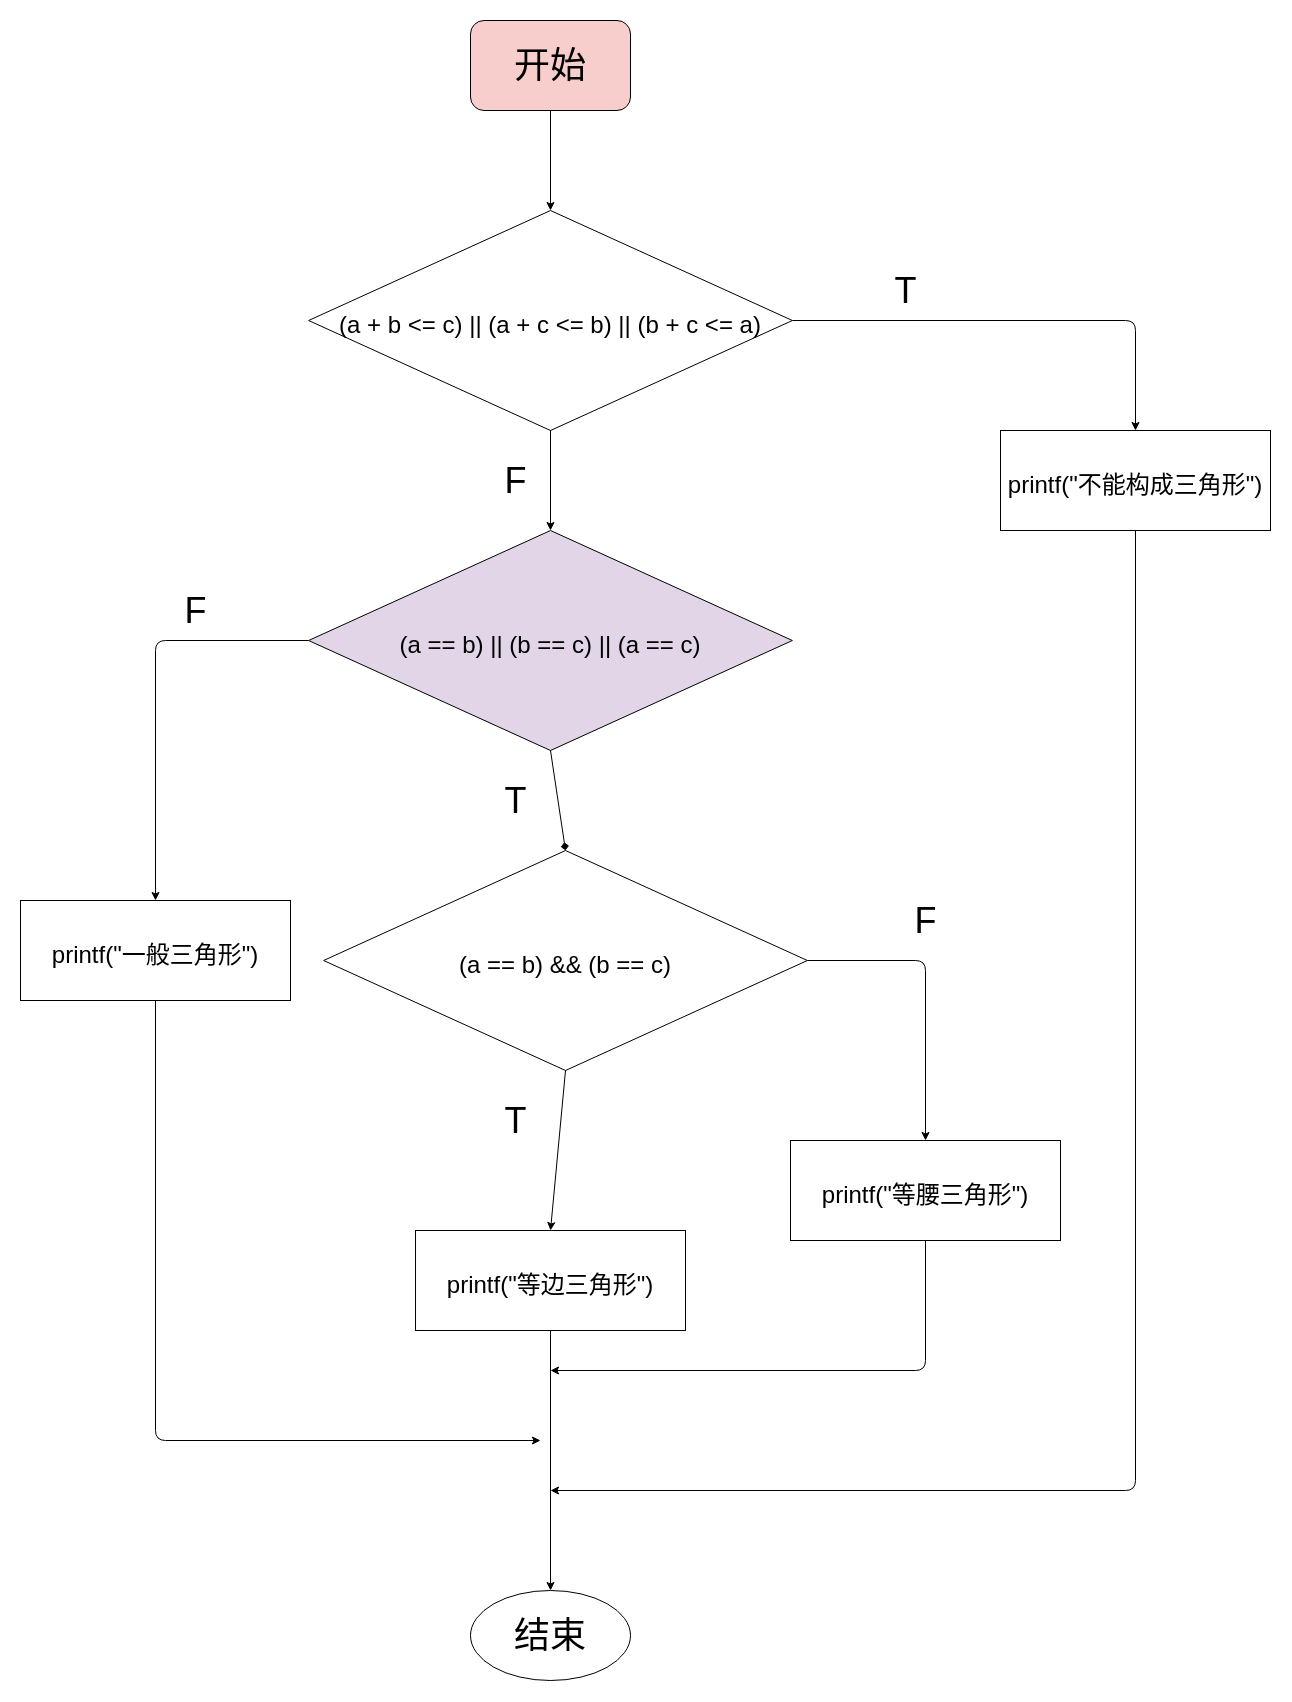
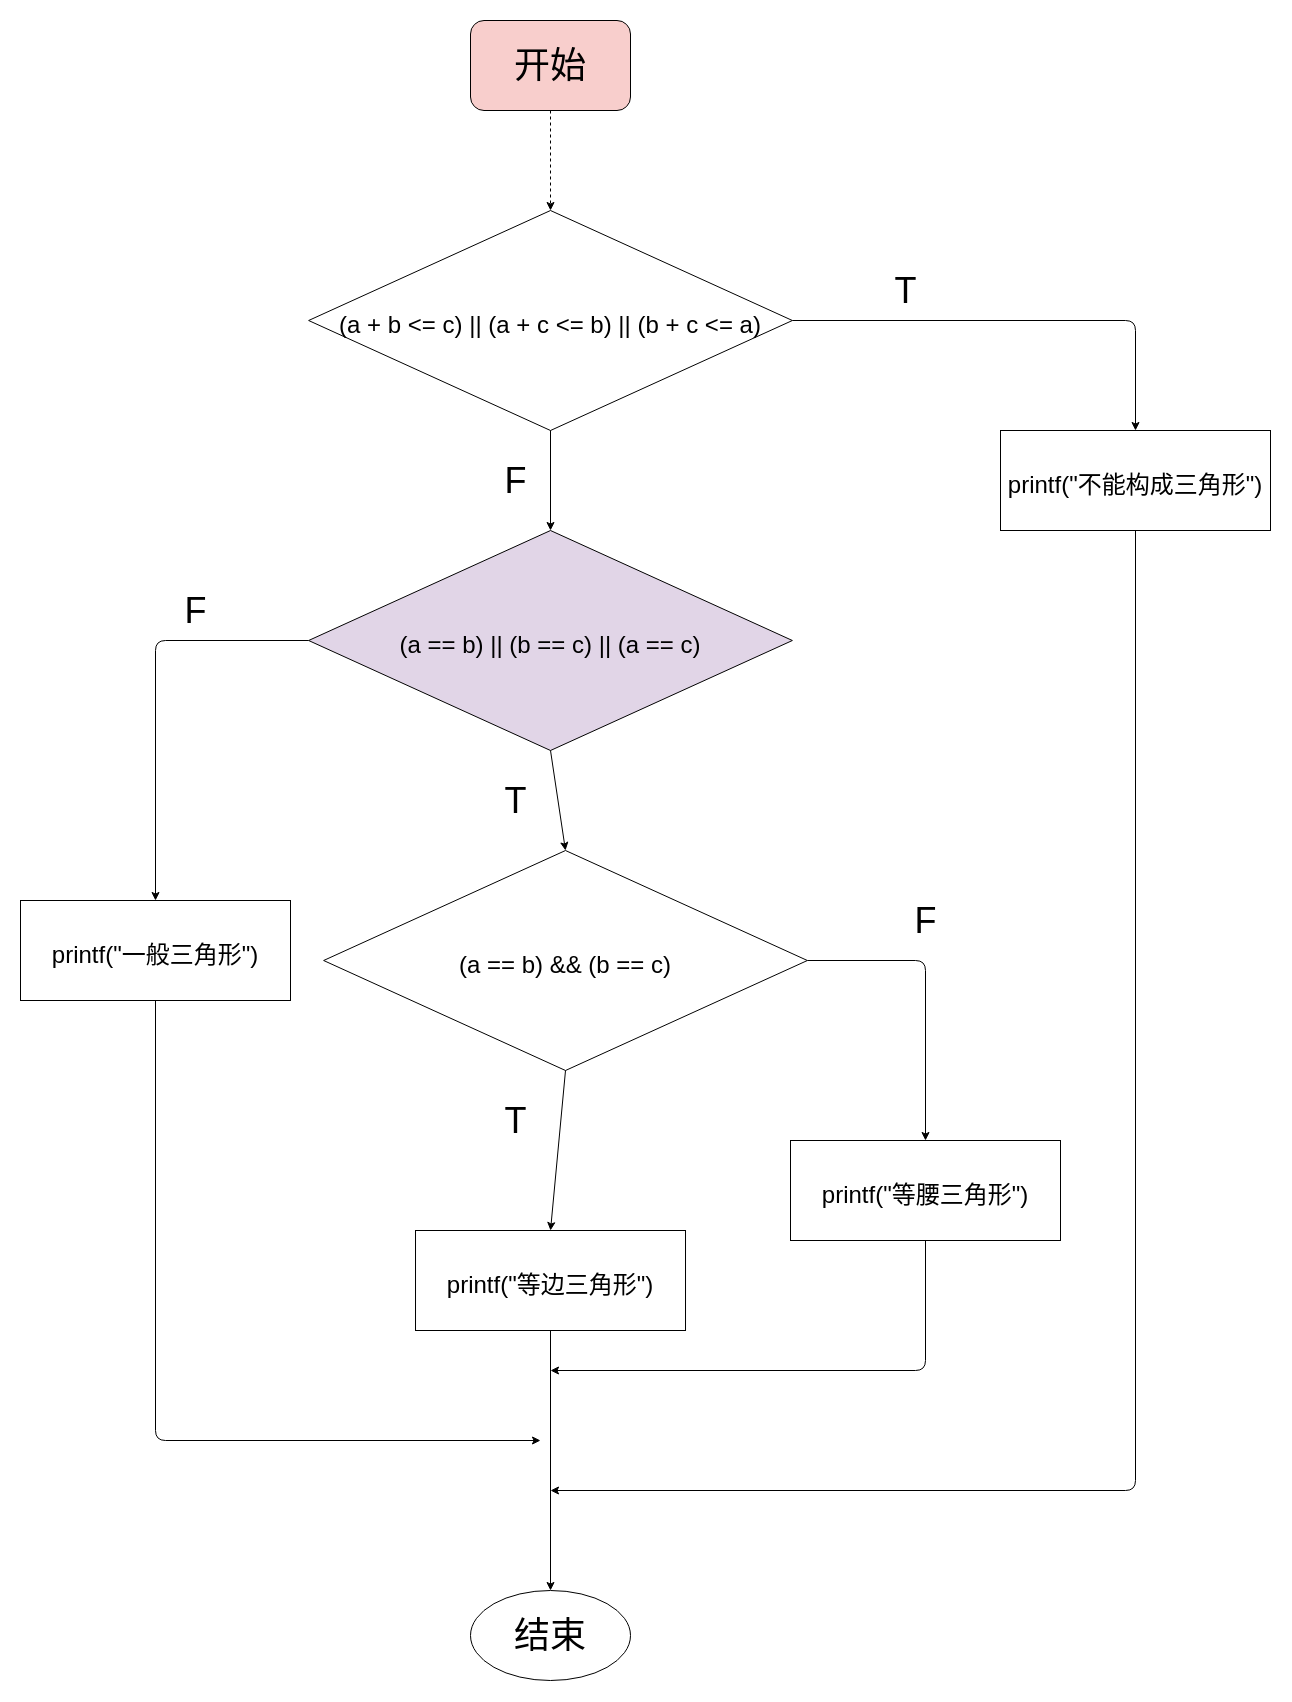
(551, 157) -> (551, 157)
(564, 841) -> (564, 842)
